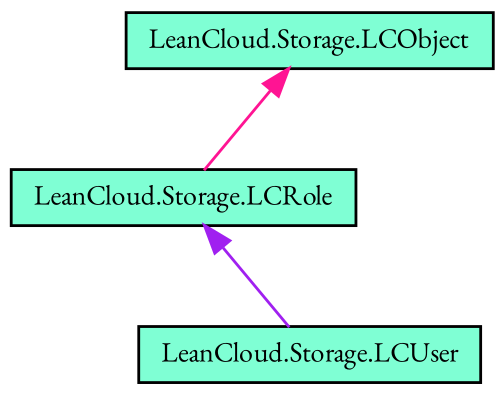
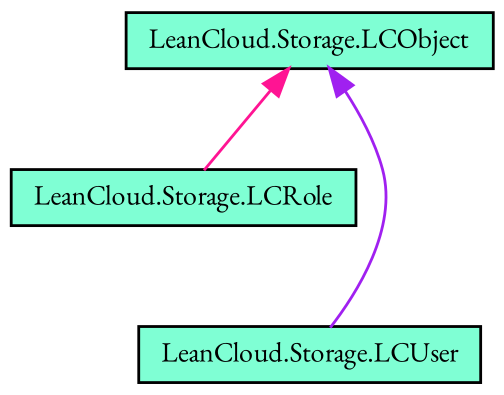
(256, 287) -> (385, 212)
